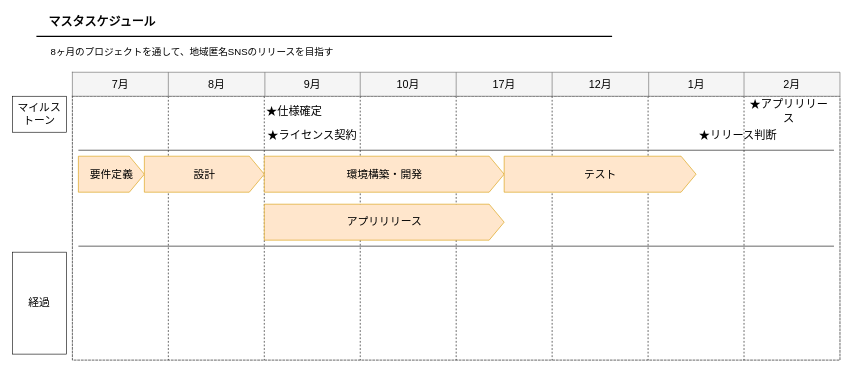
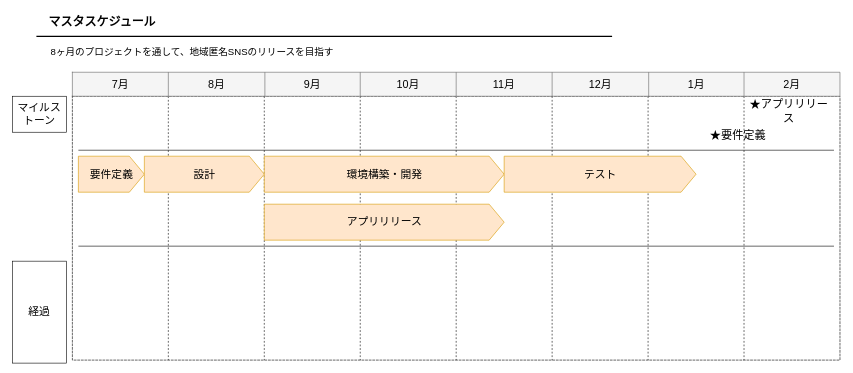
(504, 84) -> (504, 84)
(294, 111) -> none
(312, 135) -> none
(738, 135) -> (738, 135)
(39, 303) -> (39, 312)
